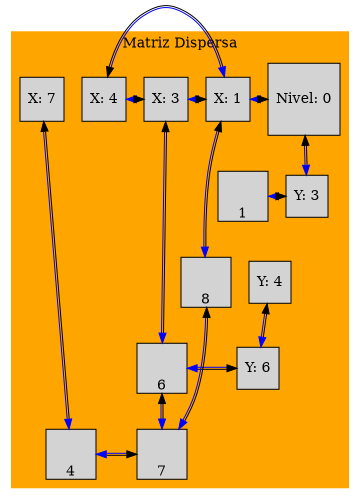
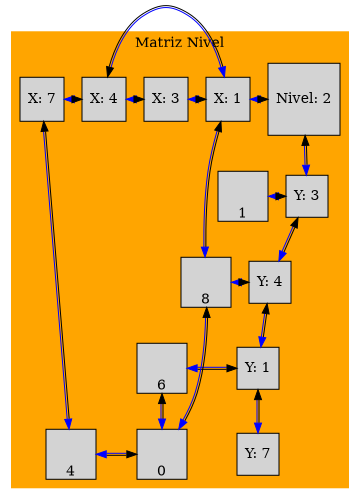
(180, 44) -> (180, 44)
none -> (75, 99)
(304, 99) -> (304, 99)
(164, 232) -> none
none -> (288, 239)
none -> (242, 282)
(258, 368) -> (258, 368)
(162, 454) -> (162, 454)
none -> (258, 454)
